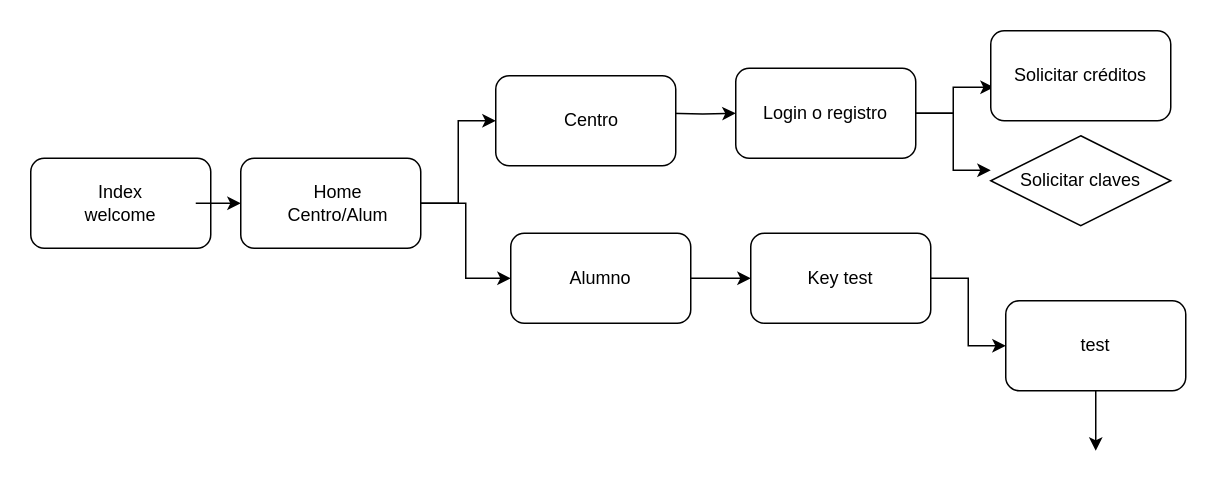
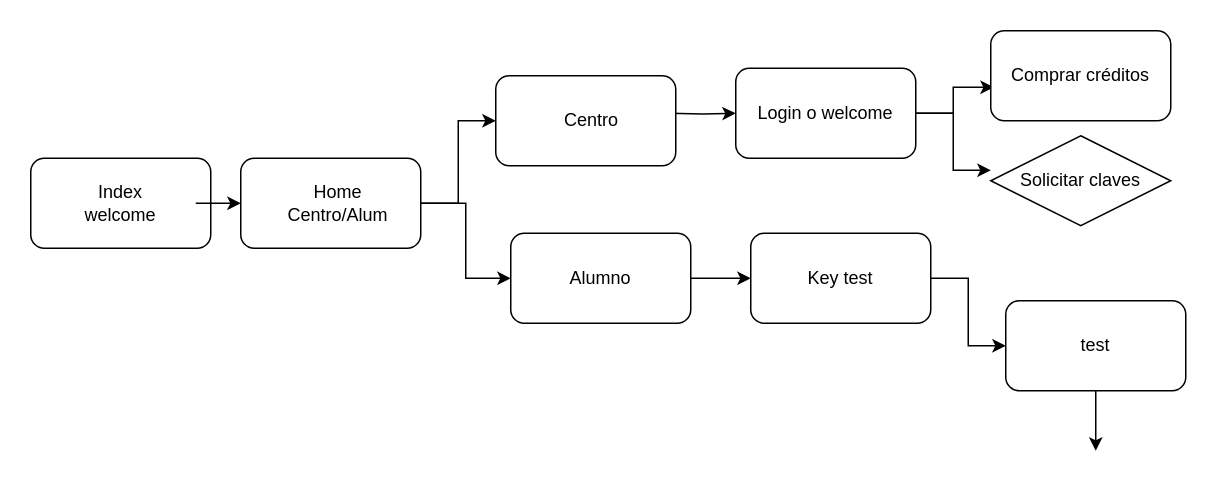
(1081, 76) -> (1081, 76)
(826, 113) -> (826, 113)
